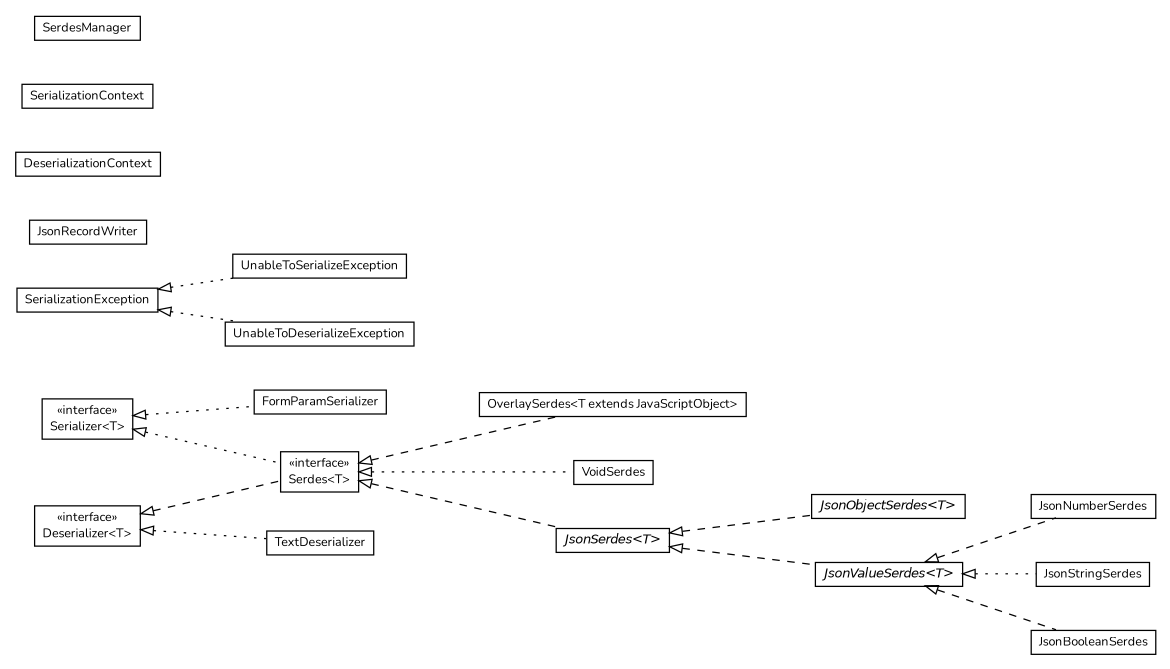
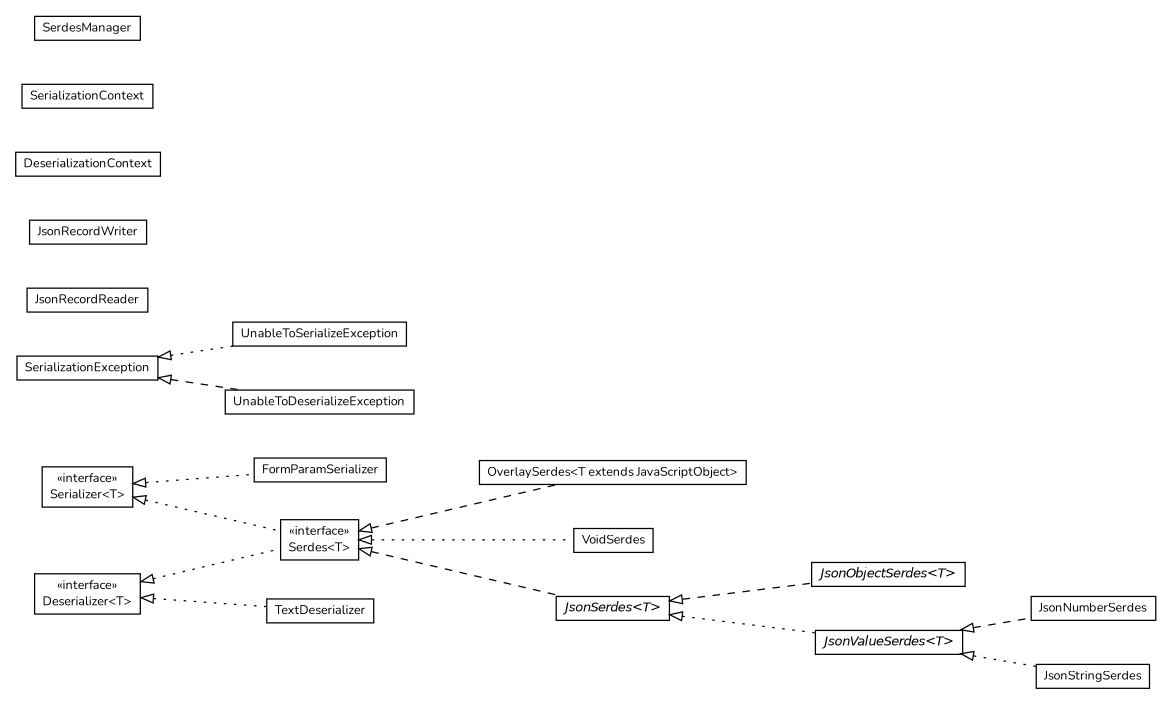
none -> (87, 299)
(204, 317) -> (204, 384)
(217, 496) -> (217, 564)
(748, 557) -> (748, 624)
(1093, 642) -> none
